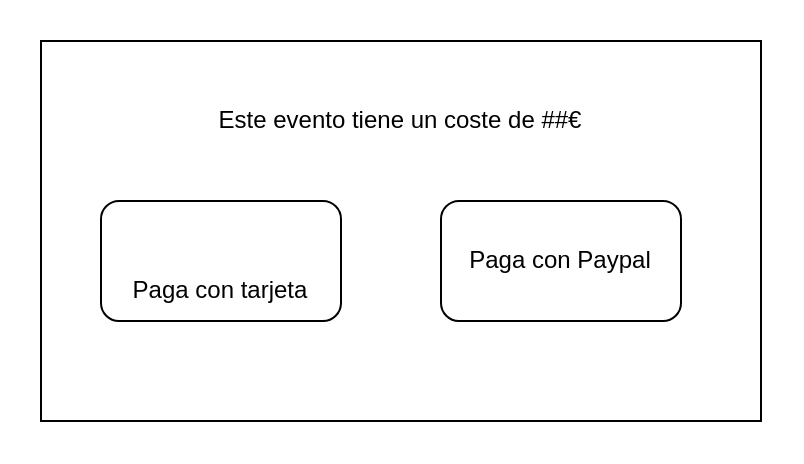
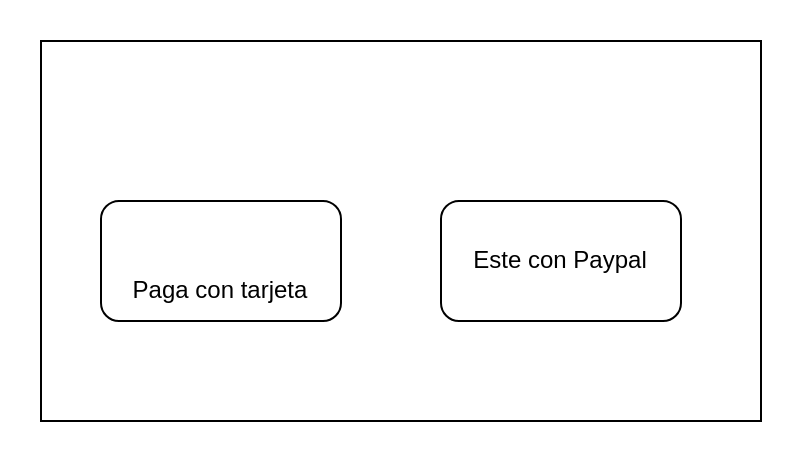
(401, 121) -> none
(561, 261) -> (561, 261)
